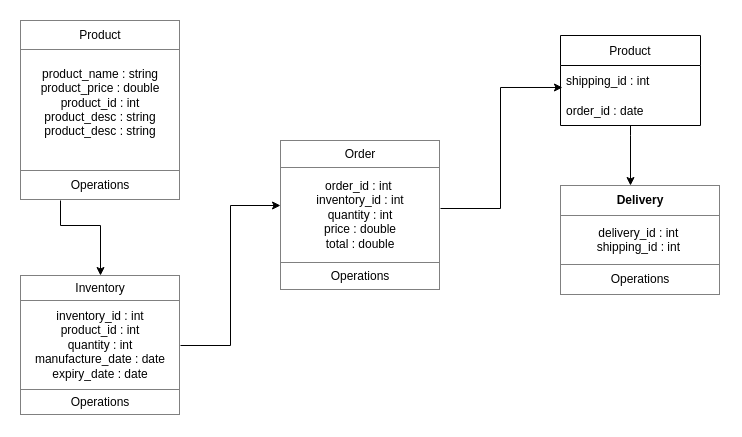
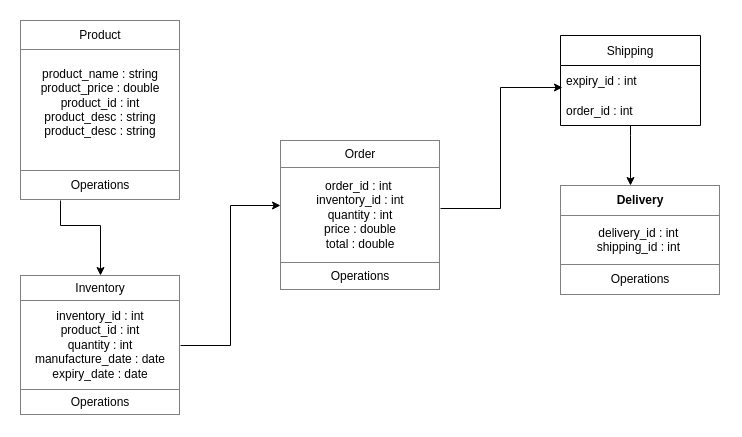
(630, 51) -> (630, 51)
(612, 81) -> (607, 81)
(610, 111) -> (605, 111)
